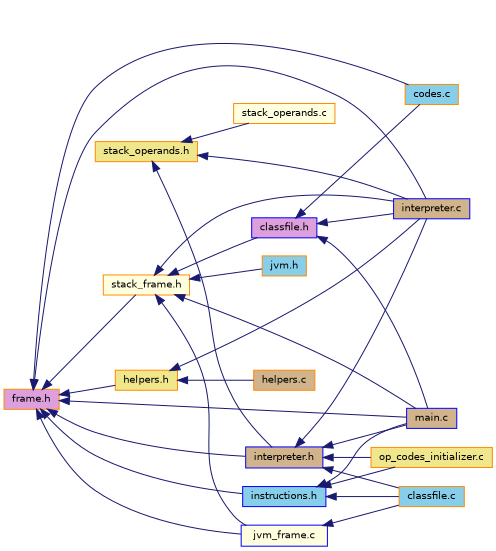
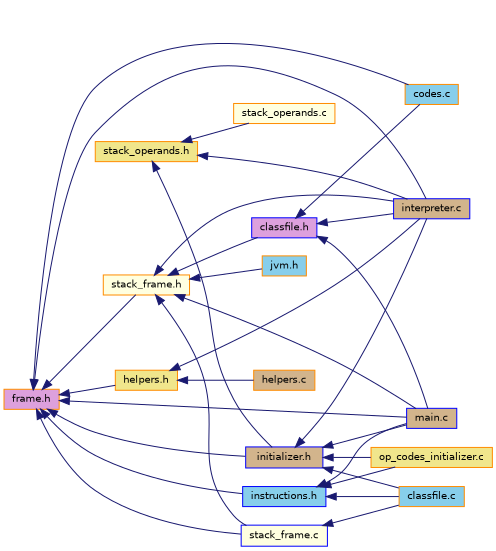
(284, 457) -> (284, 457)
(284, 536) -> (284, 536)
